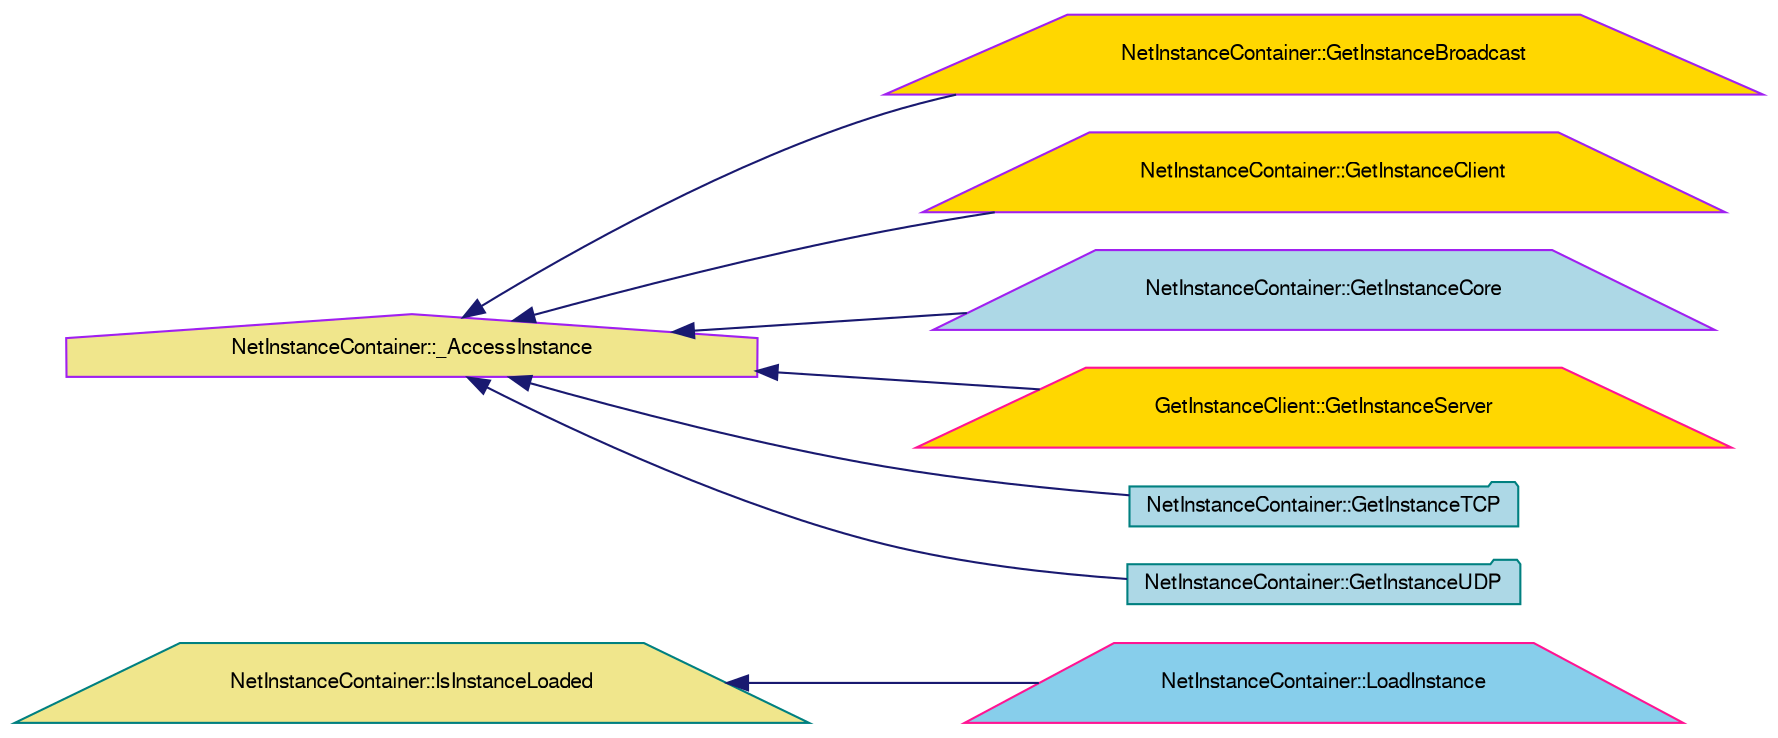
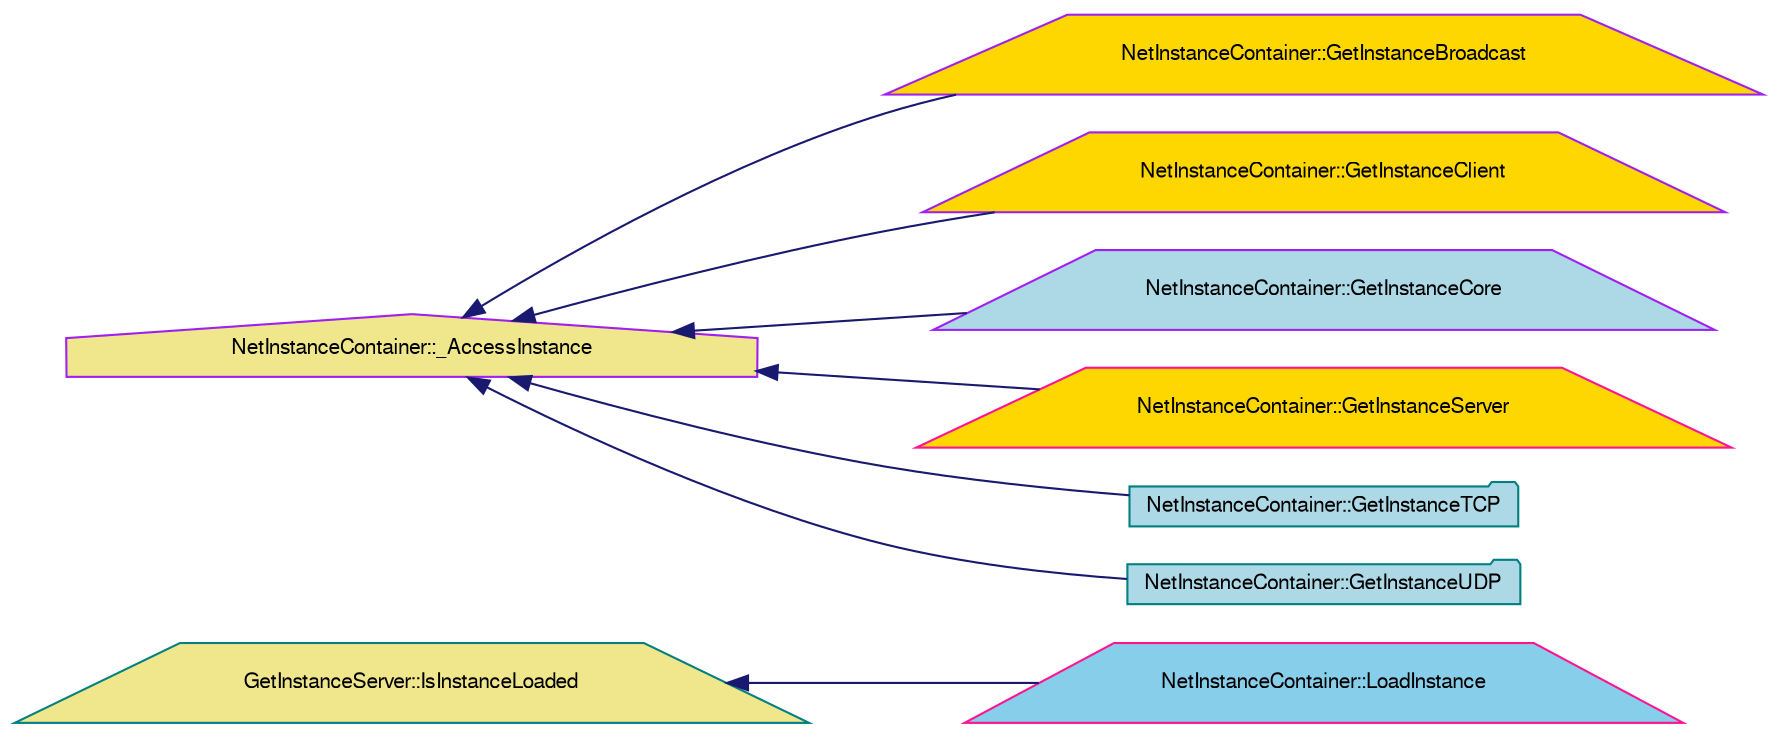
(1324, 408) -> (1324, 408)
(412, 683) -> (412, 683)
